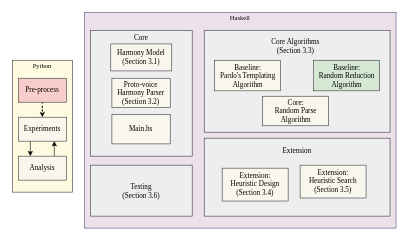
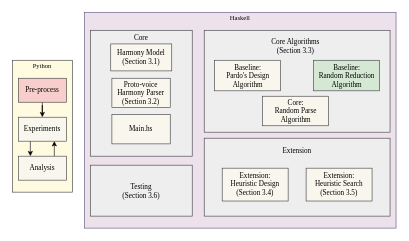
(248, 76) -> (248, 76)
(42, 112) -> (42, 112)
(333, 182) -> (339, 185)
